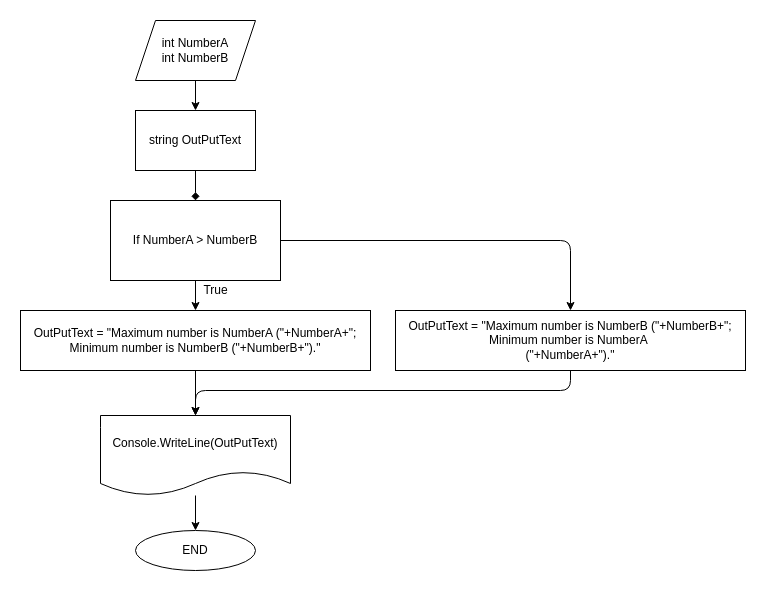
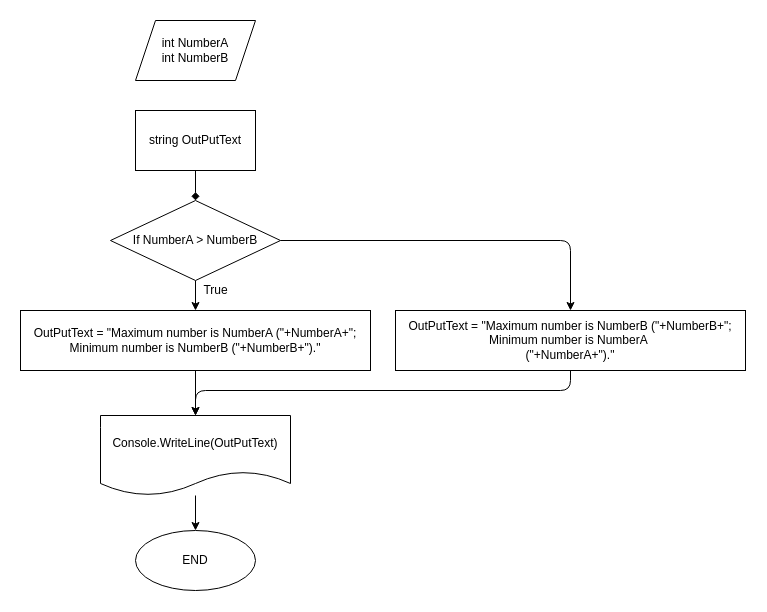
(196, 92) -> none
(196, 241) -> (196, 241)
(196, 551) -> (196, 561)
